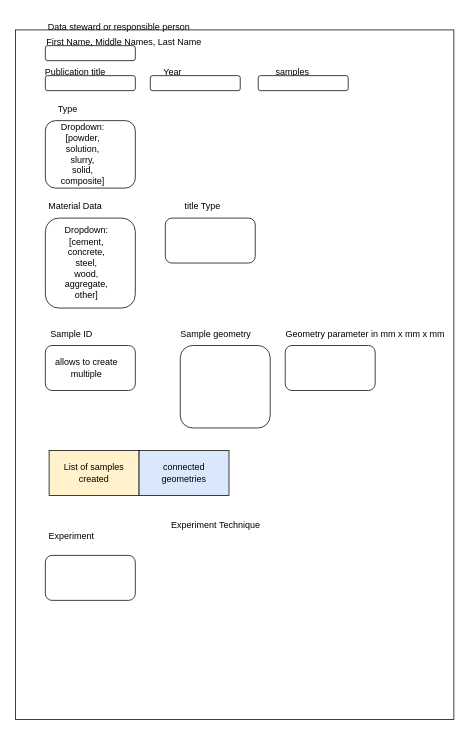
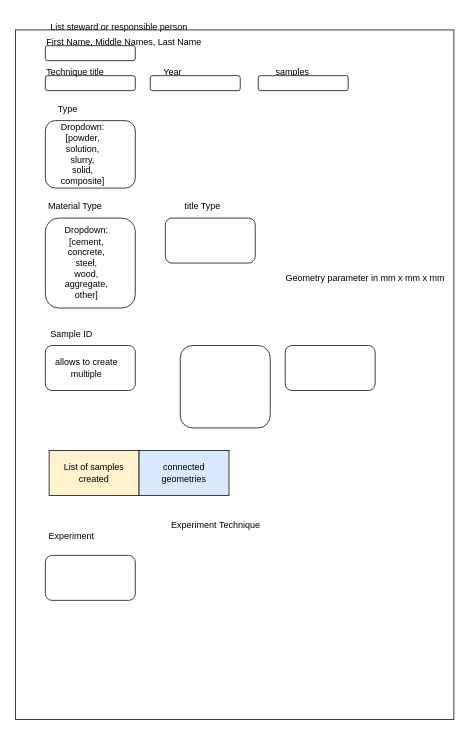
(120, 27) -> (120, 27)
(75, 72) -> (75, 72)
(75, 207) -> (75, 207)
(216, 334) -> none
(366, 334) -> (366, 278)
